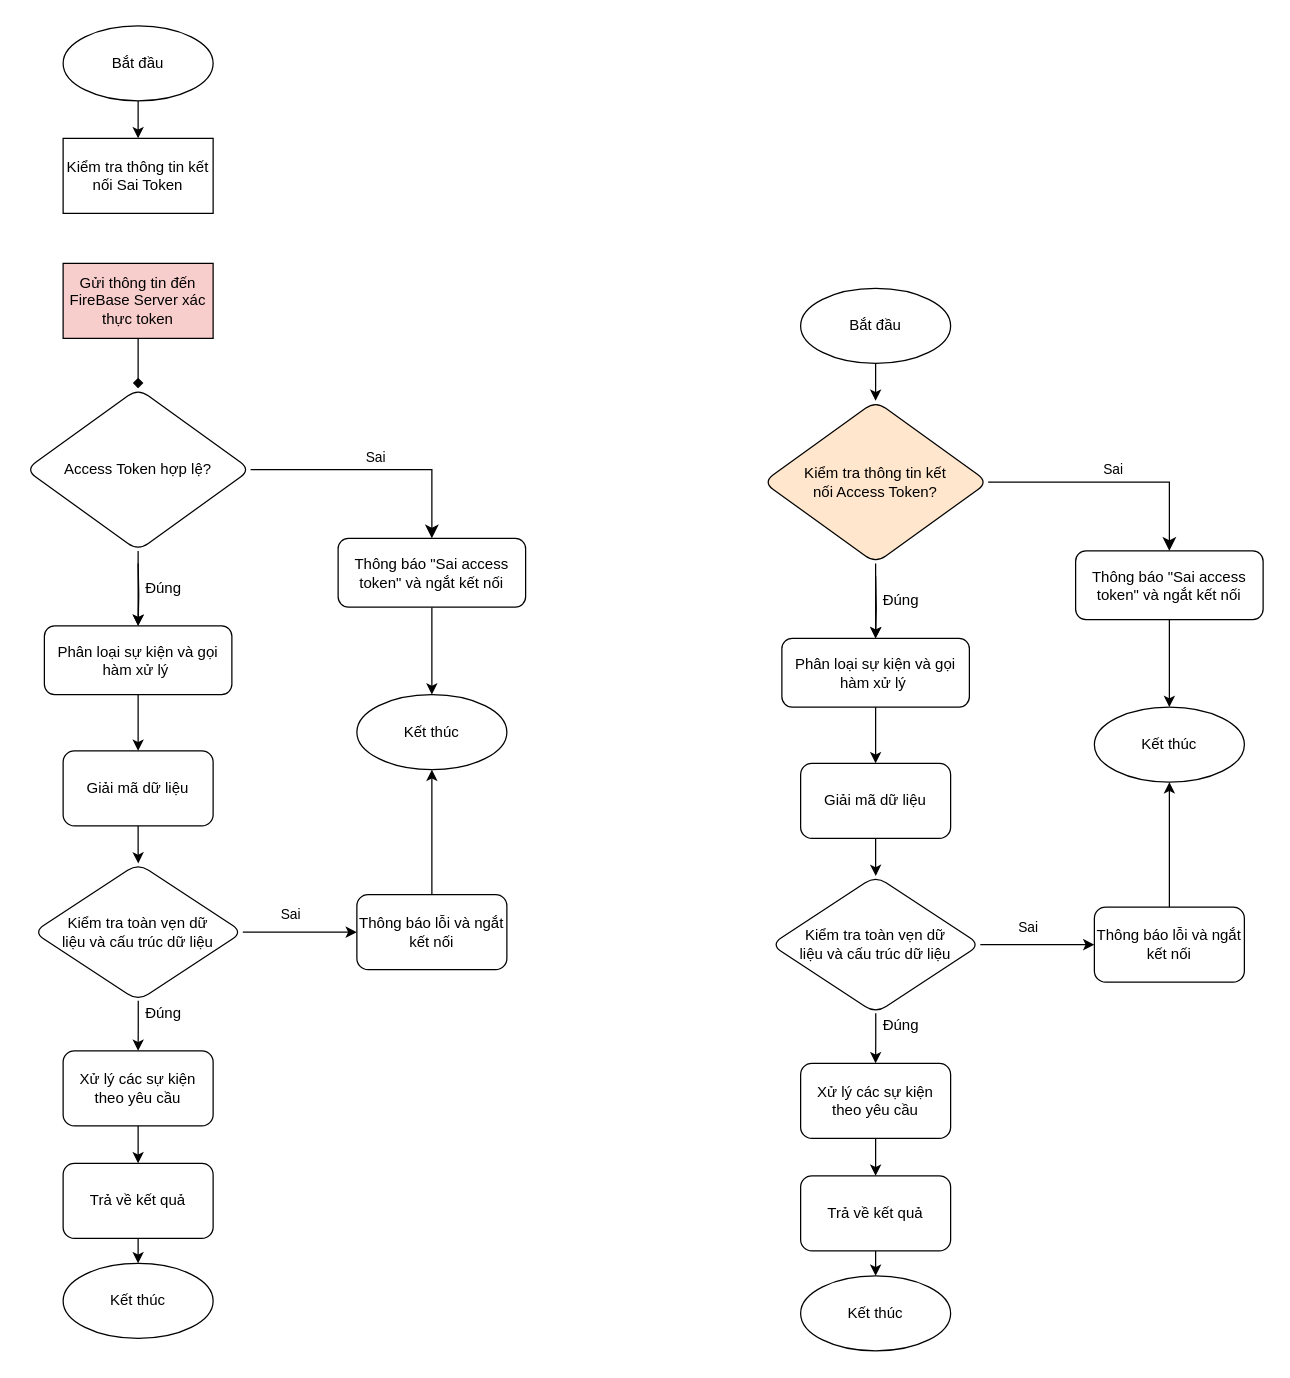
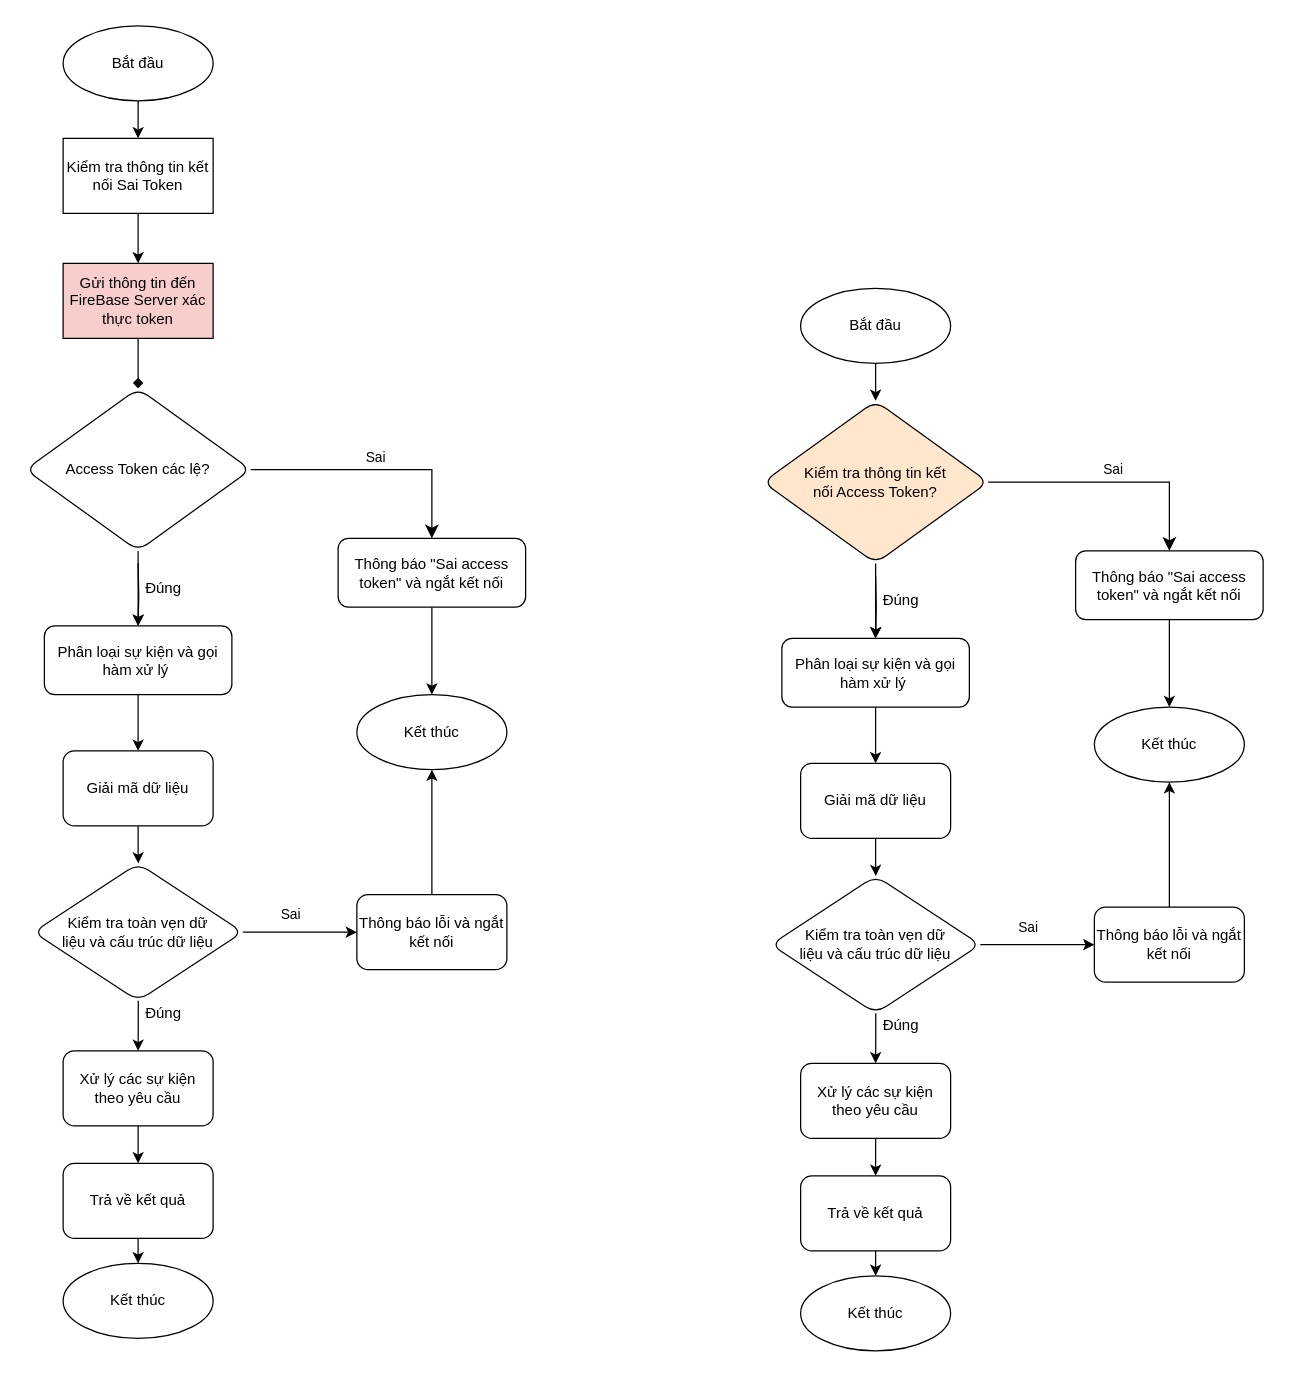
none -> (138, 234)
(138, 469) -> (138, 469)
